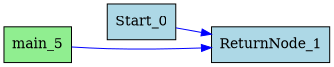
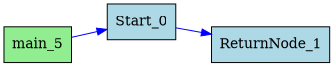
(137, 49) -> (84, 34)
